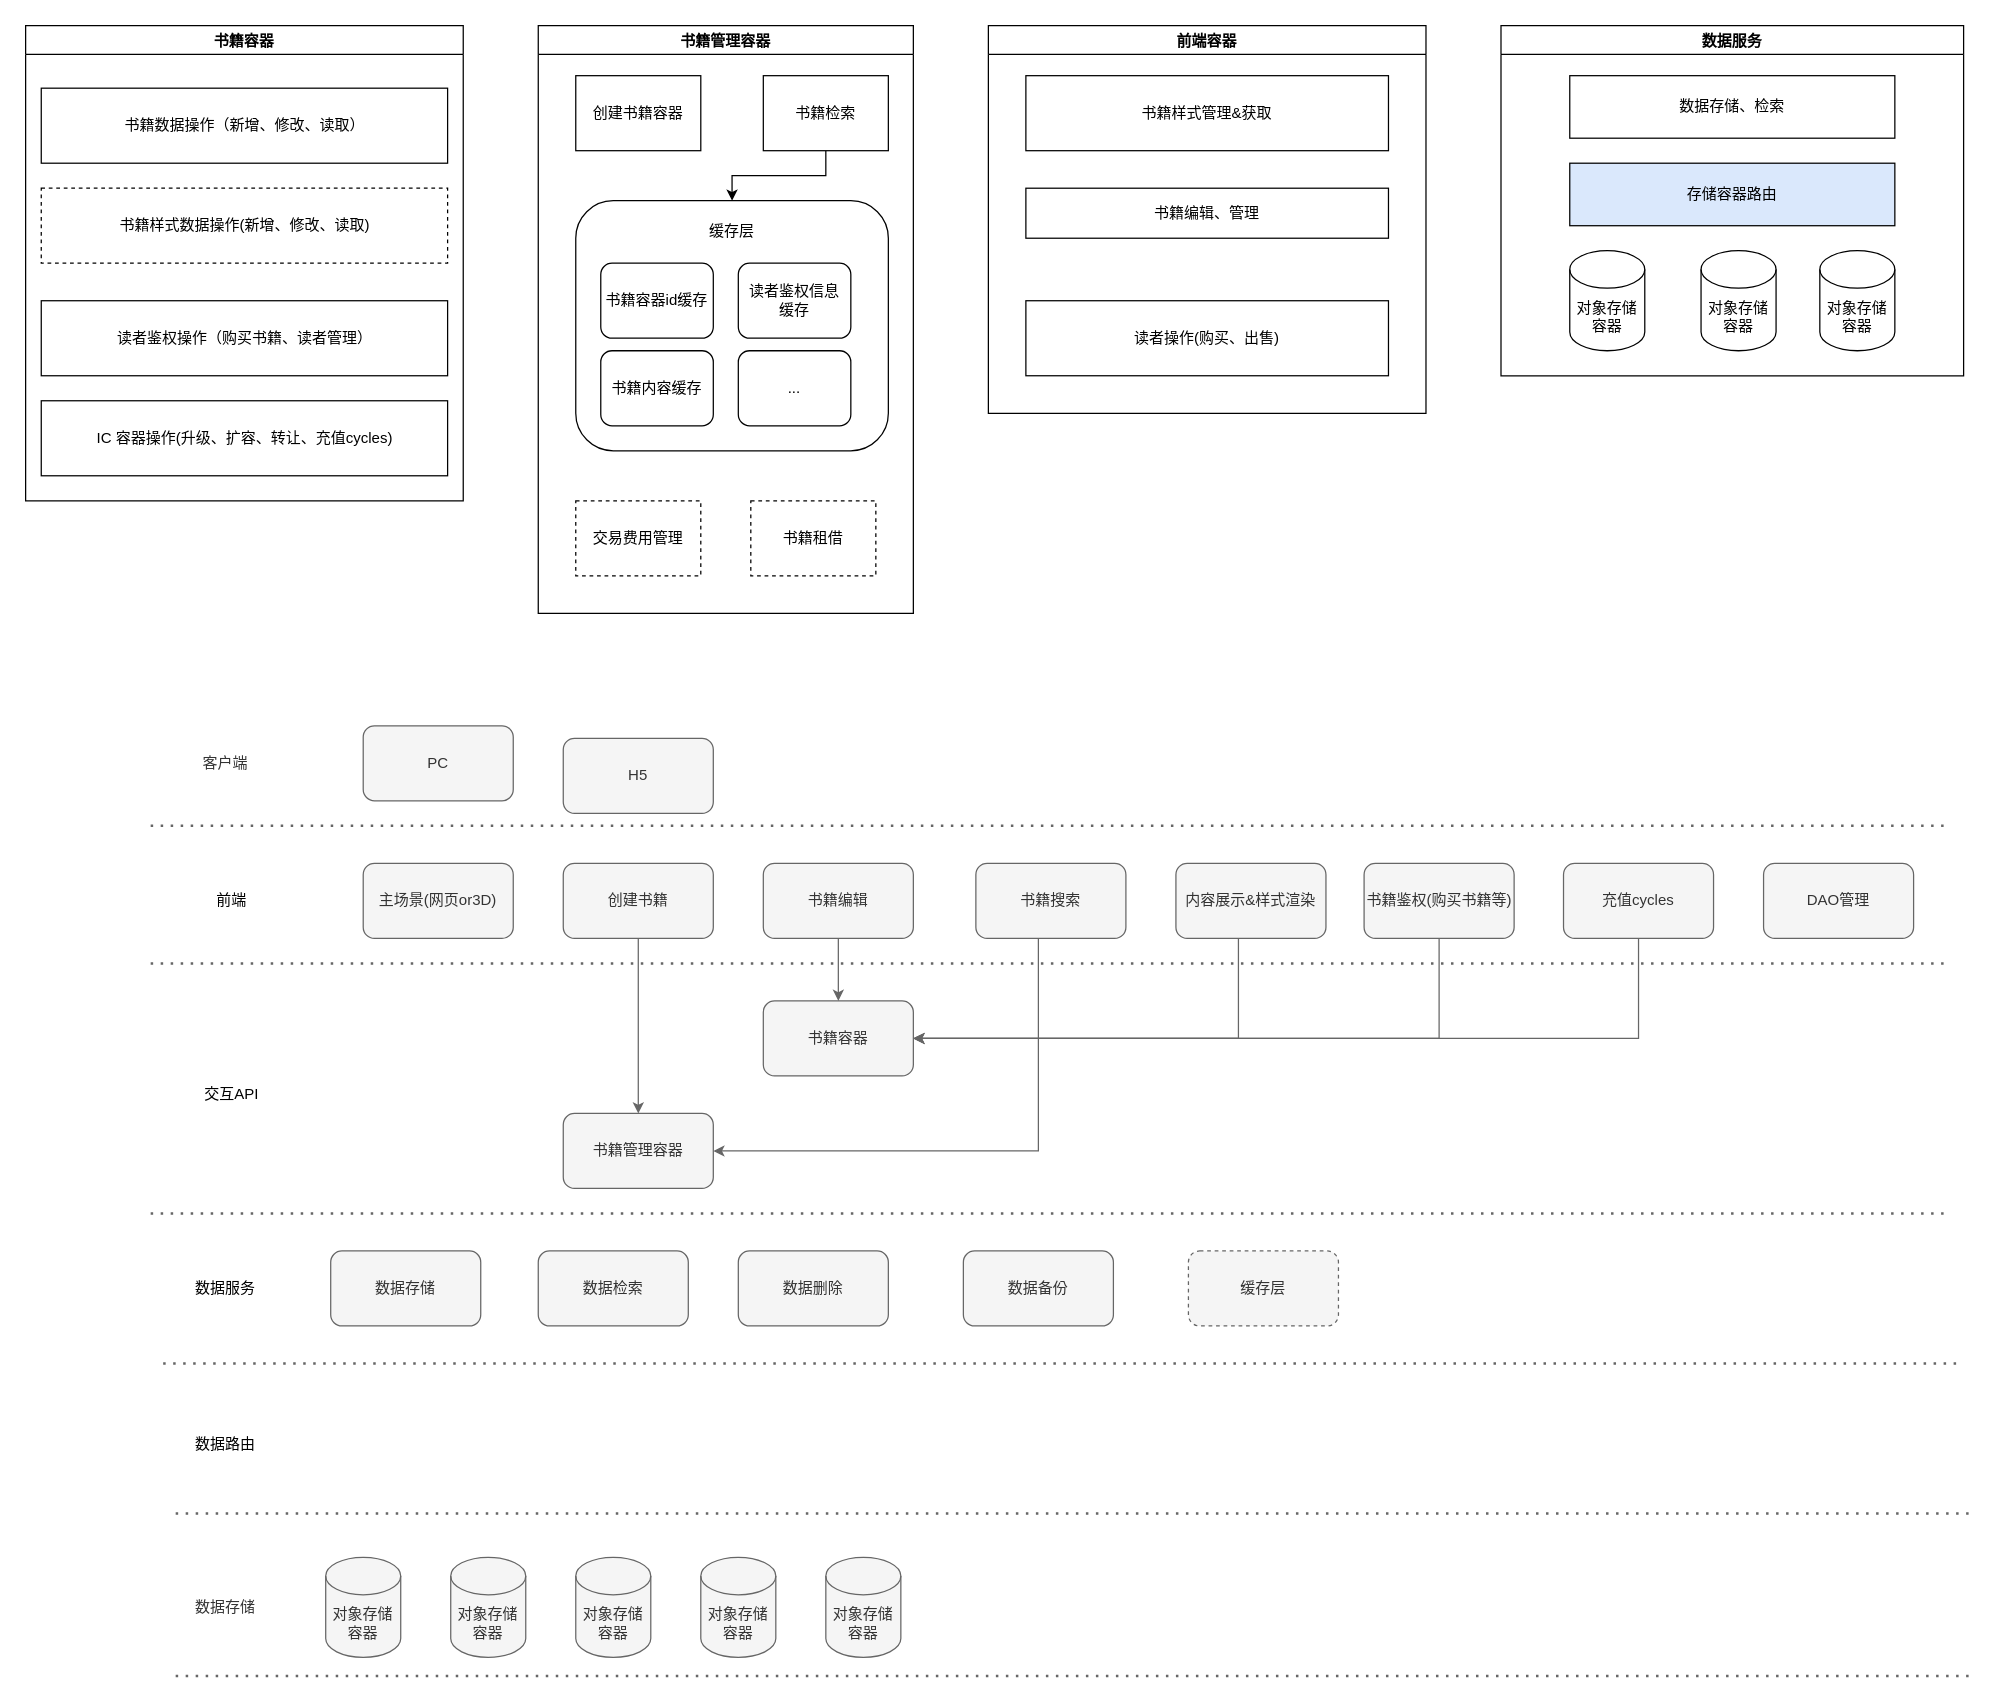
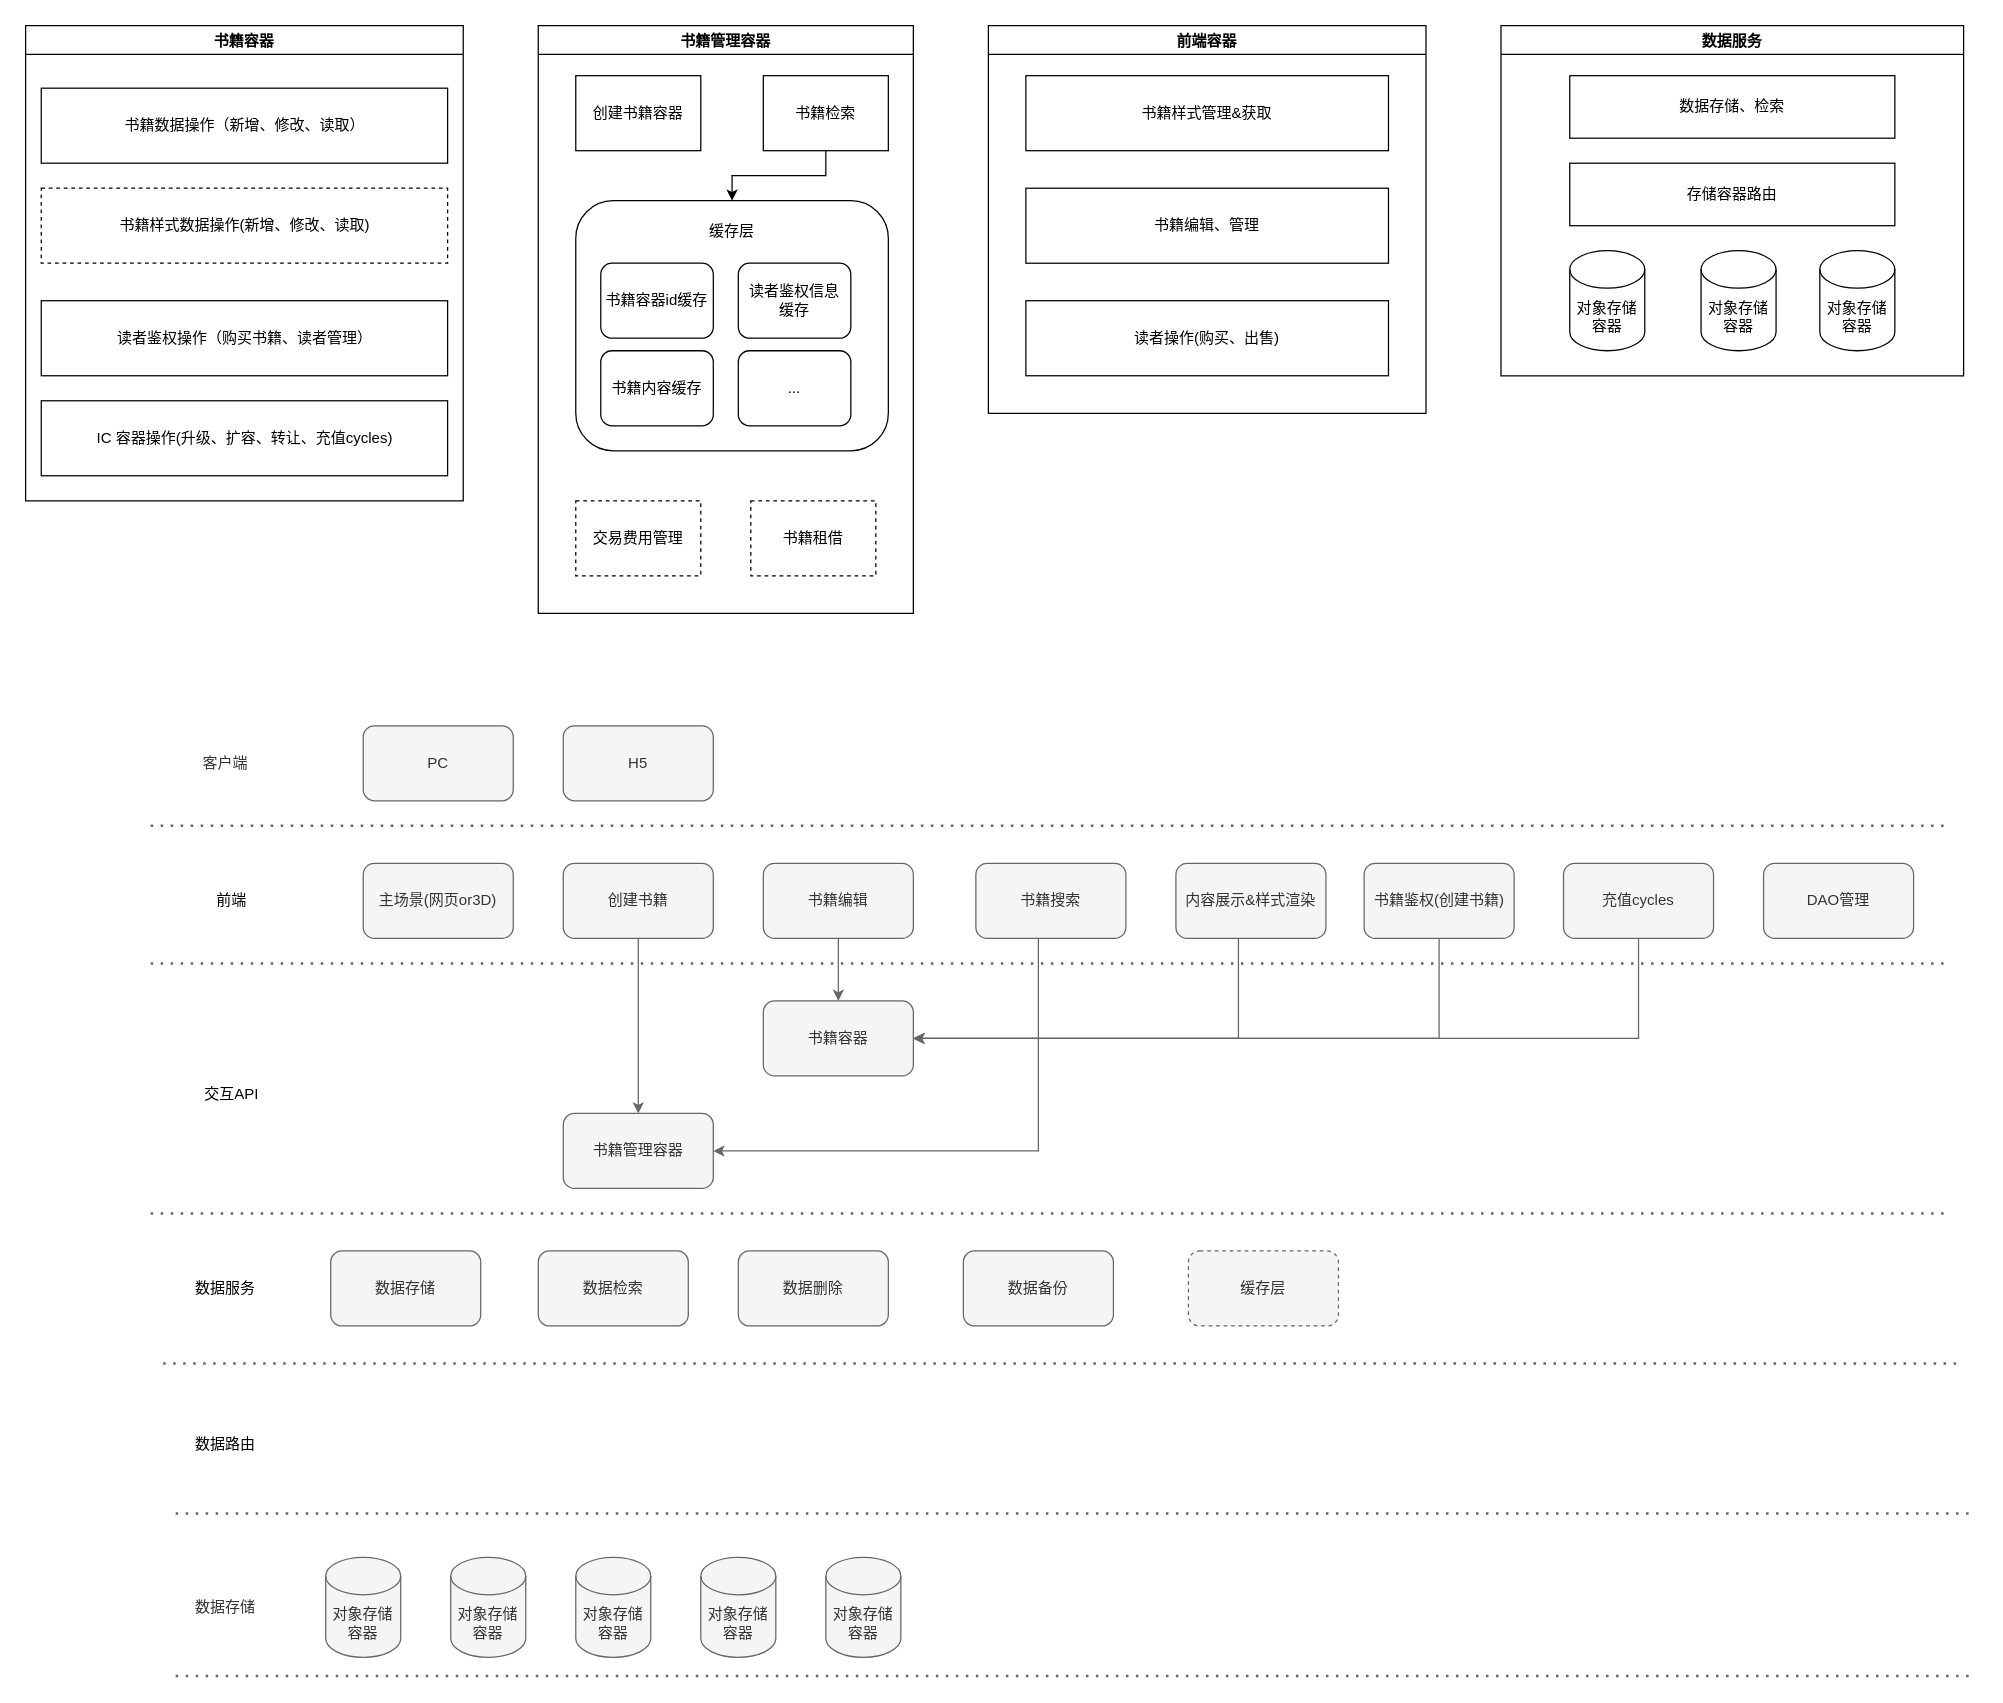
(1732, 194) -> (1732, 194)
(1207, 213) -> (1207, 226)
(638, 776) -> (638, 763)
(1439, 901) -> (1439, 901)
